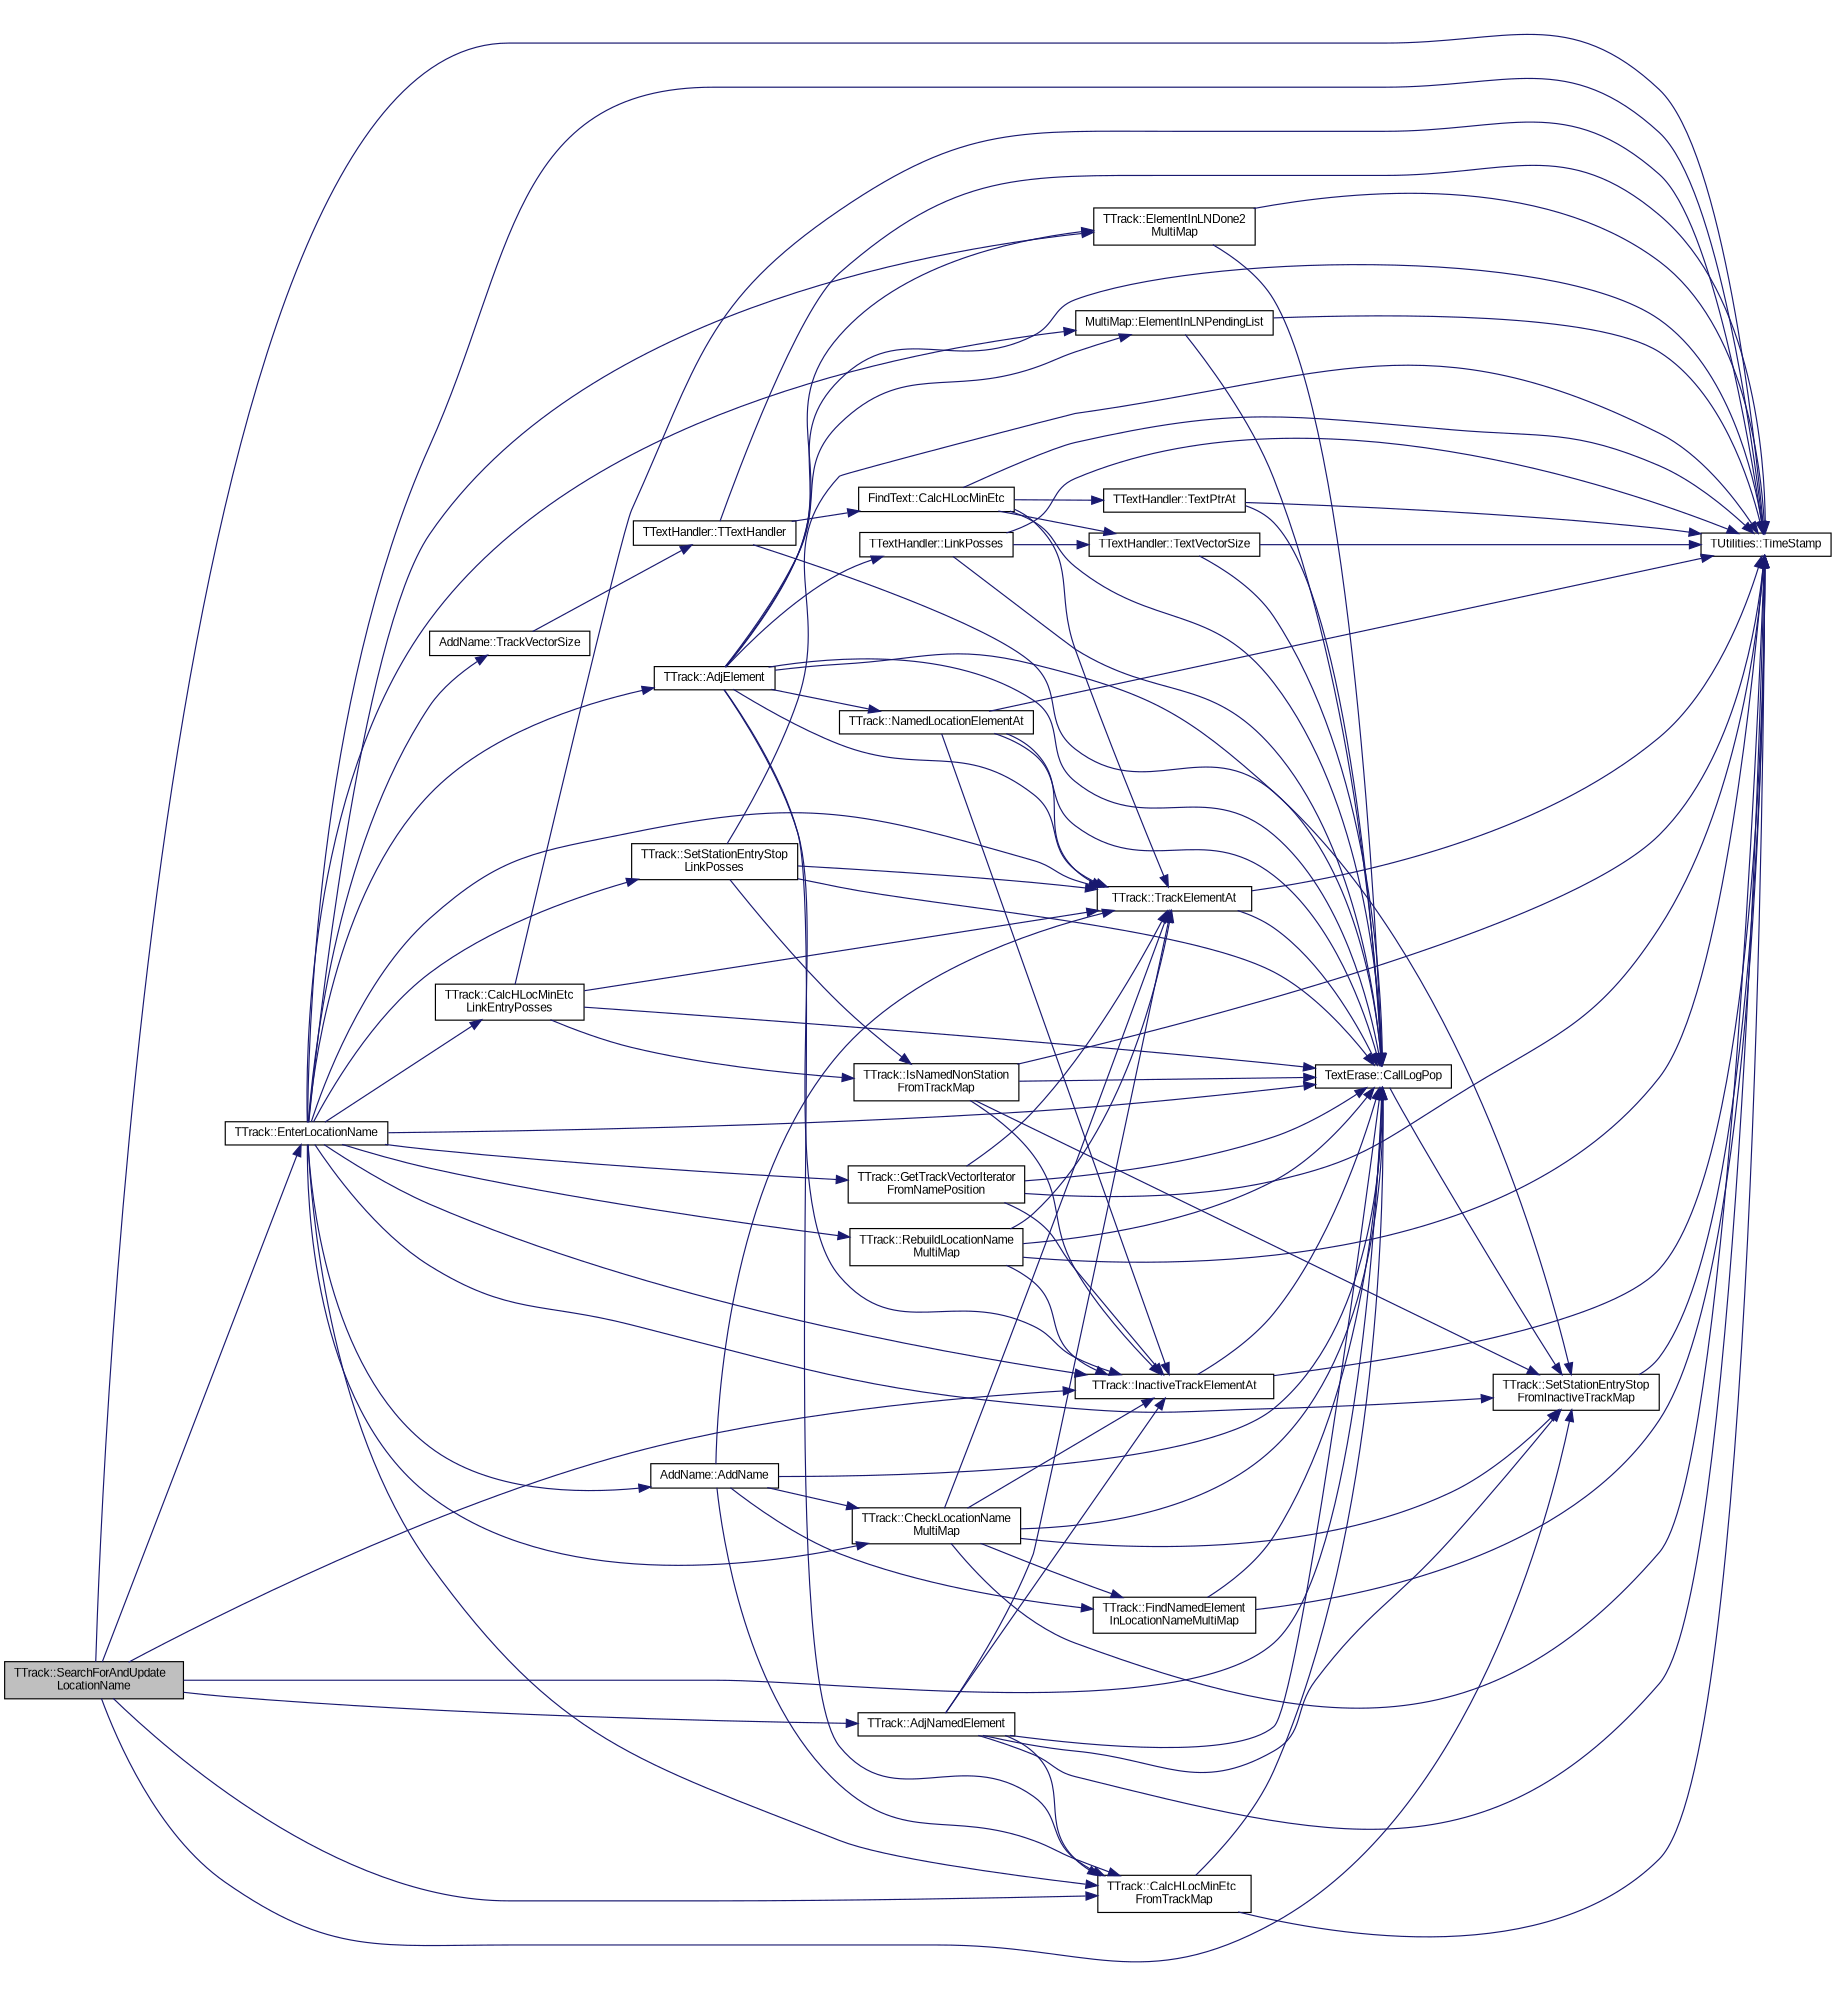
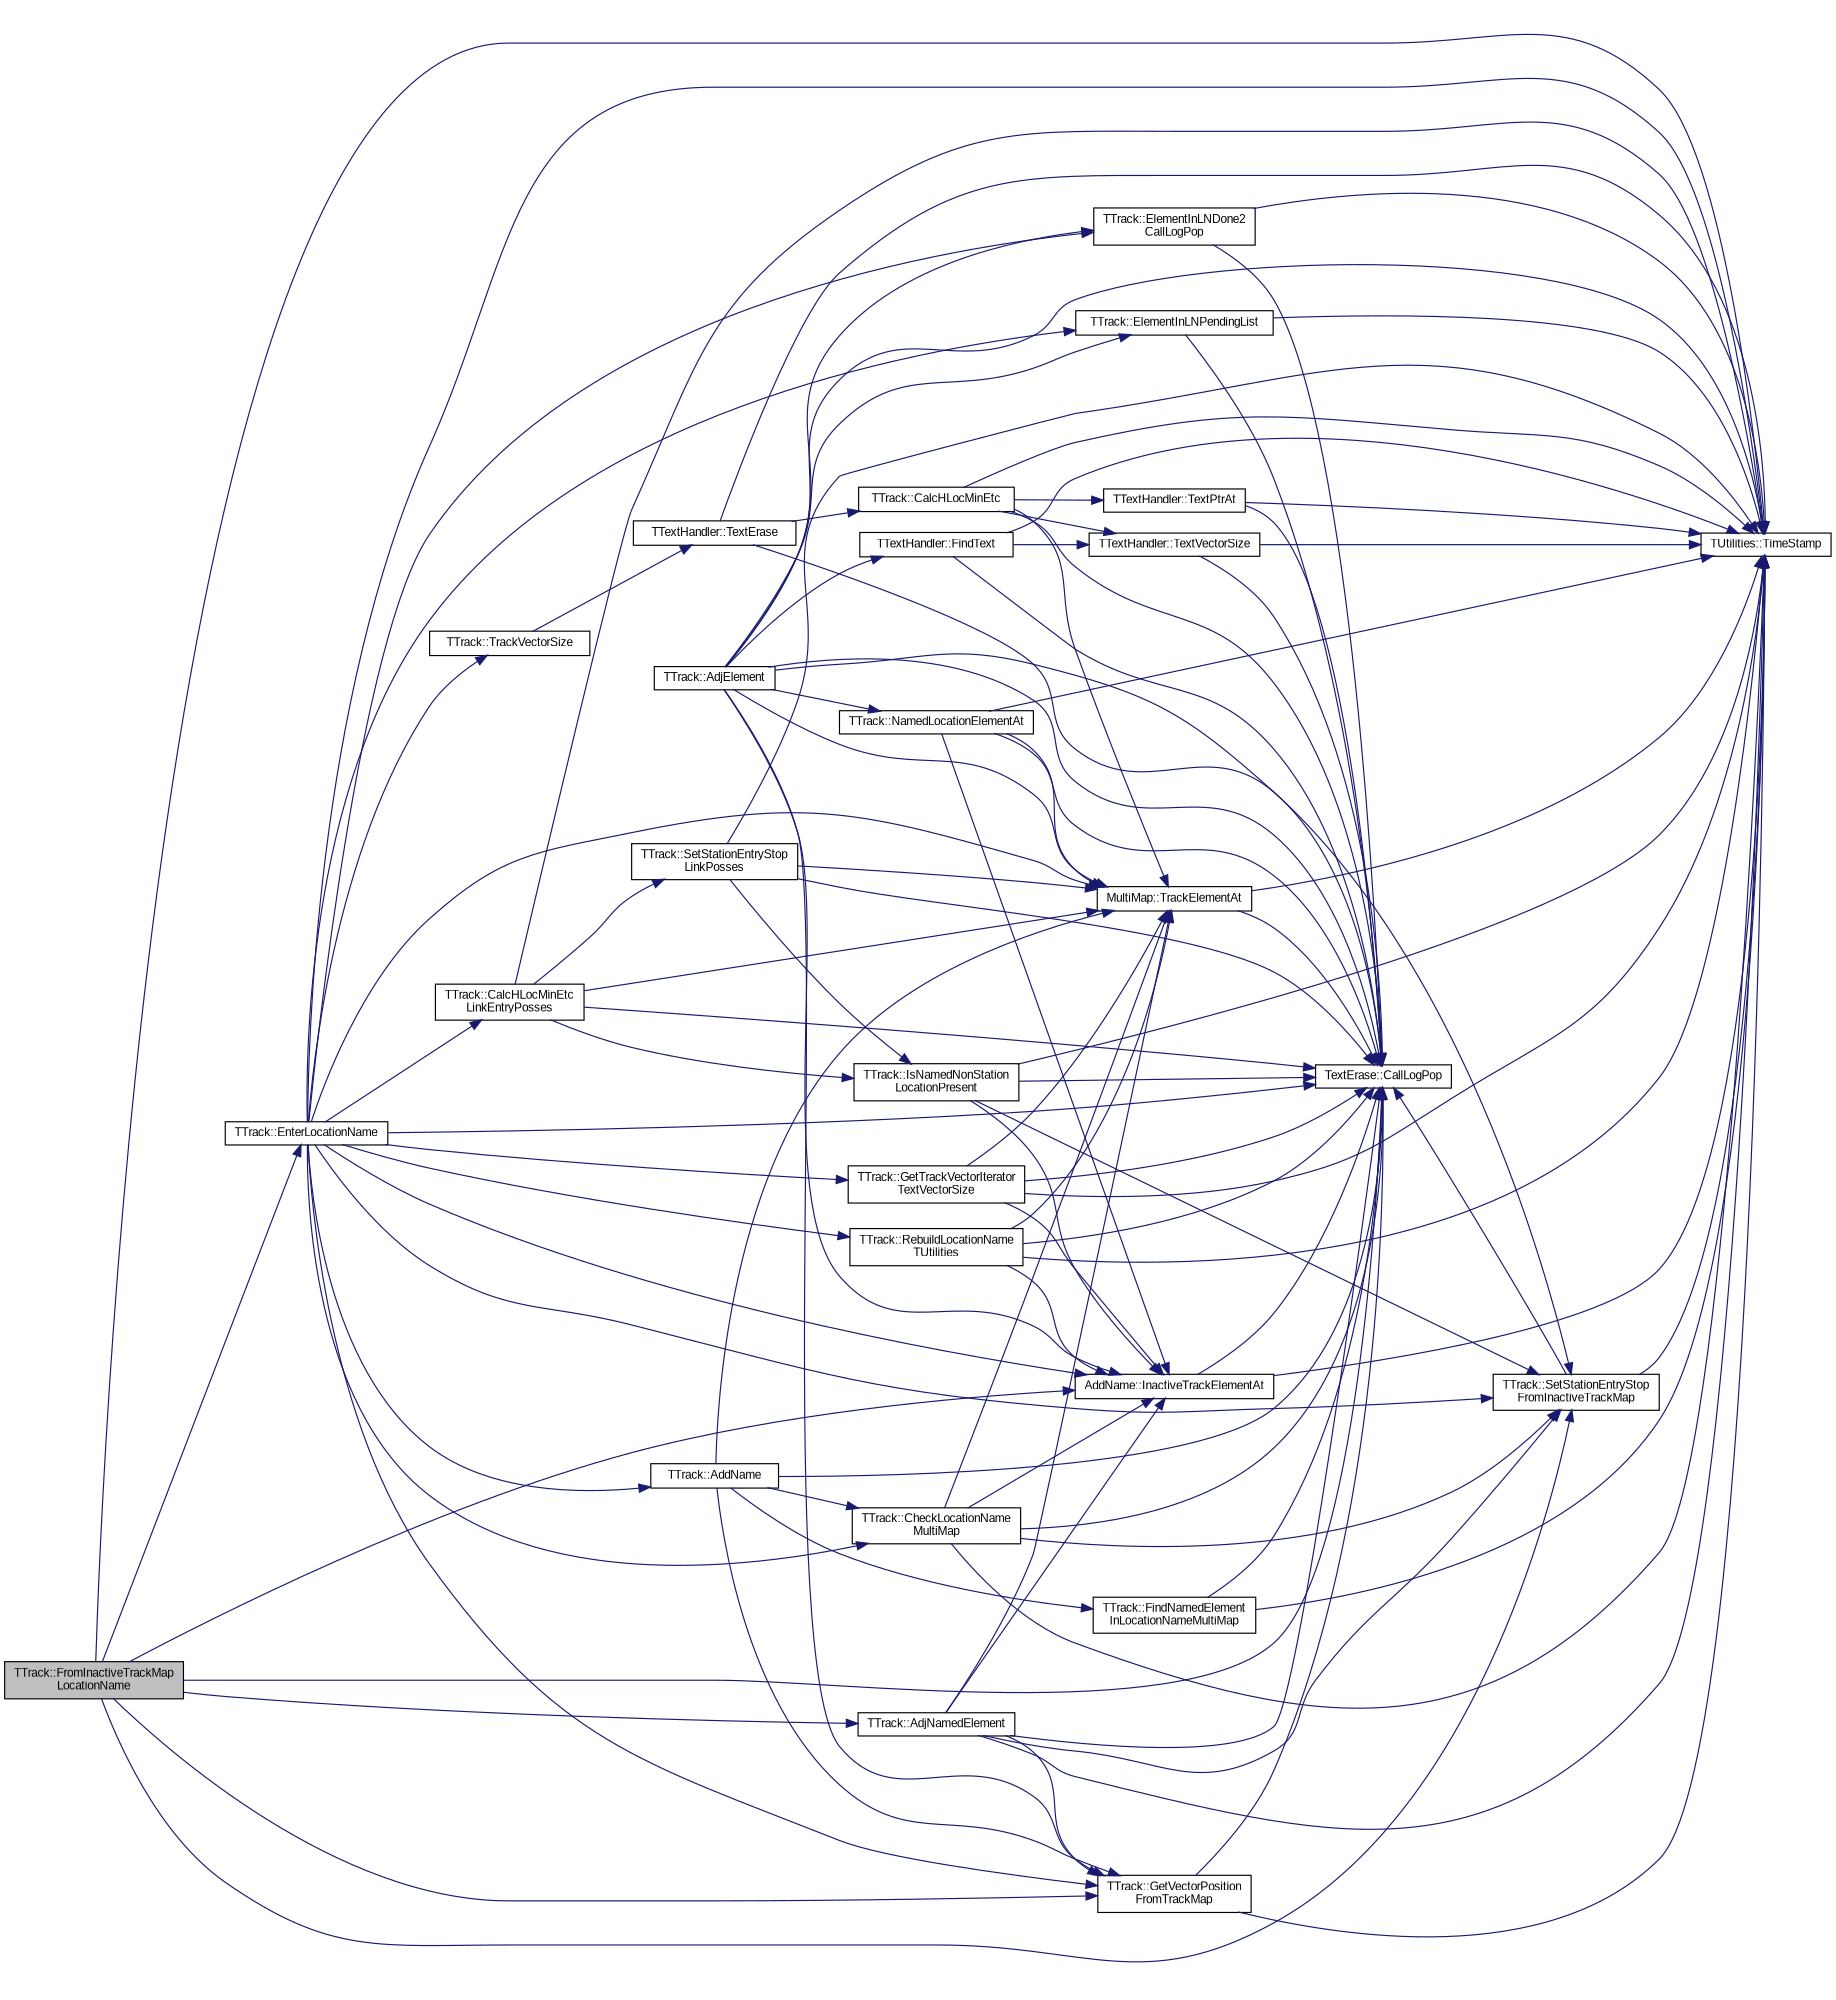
(1174, 227) -> (1174, 227)
(1174, 323) -> (1174, 323)
(936, 499) -> (936, 499)
(715, 533) -> (715, 533)
(936, 545) -> (936, 545)
(510, 643) -> (510, 643)
(394, 840) -> none
(1174, 899) -> (1174, 899)
(441, 965) -> (593, 934)
(936, 1082) -> (936, 1082)
(936, 1184) -> (936, 1184)
(1471, 1227) -> (1485, 1235)
(936, 1247) -> (936, 1247)
(1174, 1387) -> (1174, 1387)
(715, 1476) -> (715, 1476)
(1056, 1573) -> none
(94, 1680) -> (94, 1680)
(1174, 1894) -> (1174, 1894)
